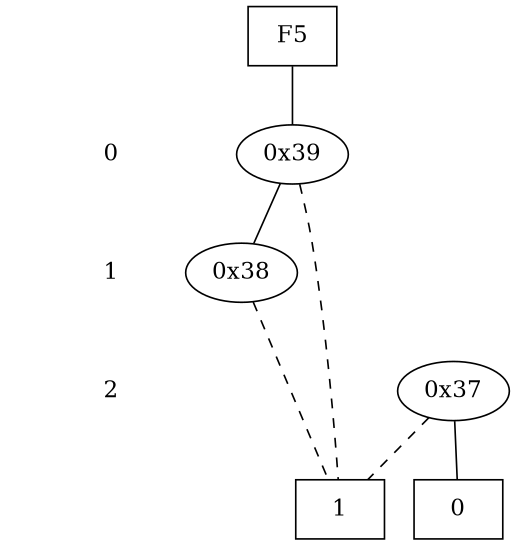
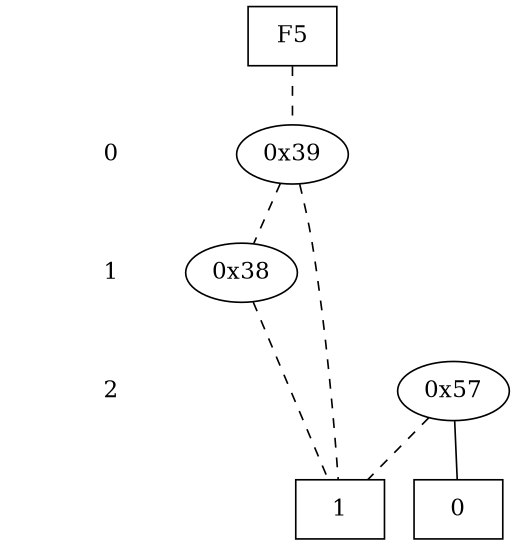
(292, 95) -> (292, 95)
(267, 213) -> (267, 213)
(453, 391) -> (453, 391)
